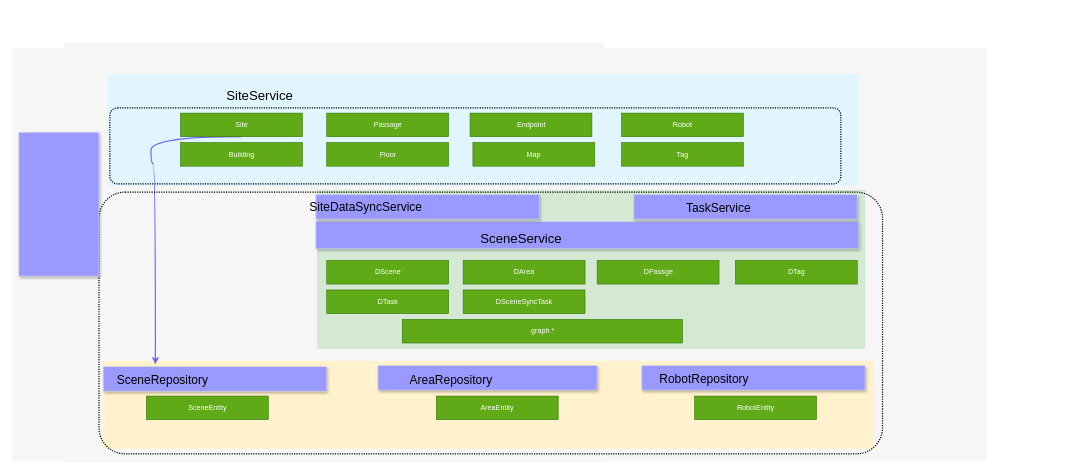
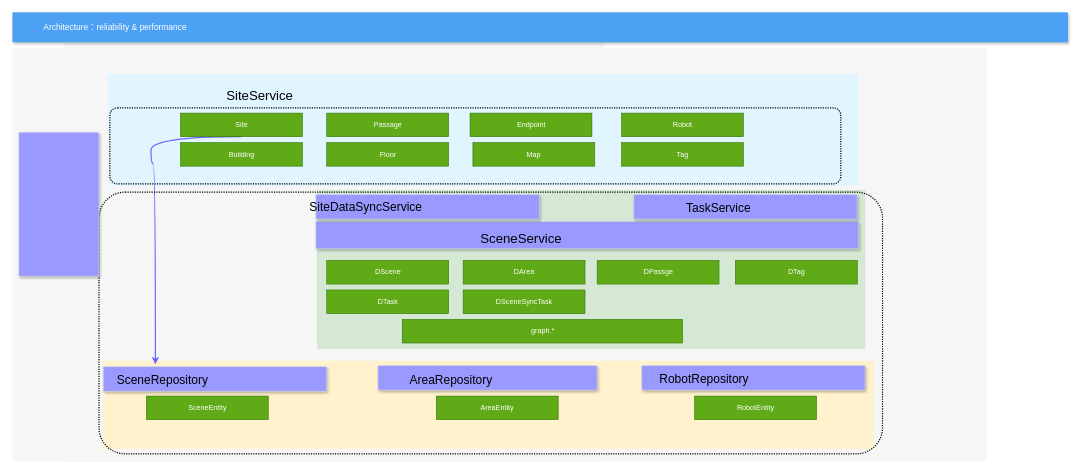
none -> (540, 27)
